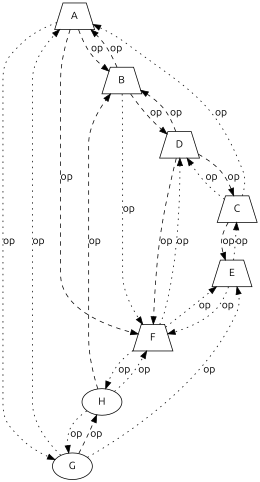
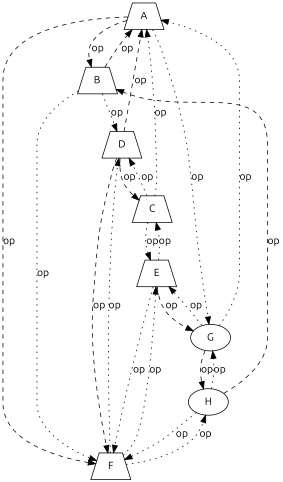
(165, 110) -> (132, 84)
(145, 112) -> (108, 109)
(222, 237) -> (146, 238)
none -> (166, 312)
